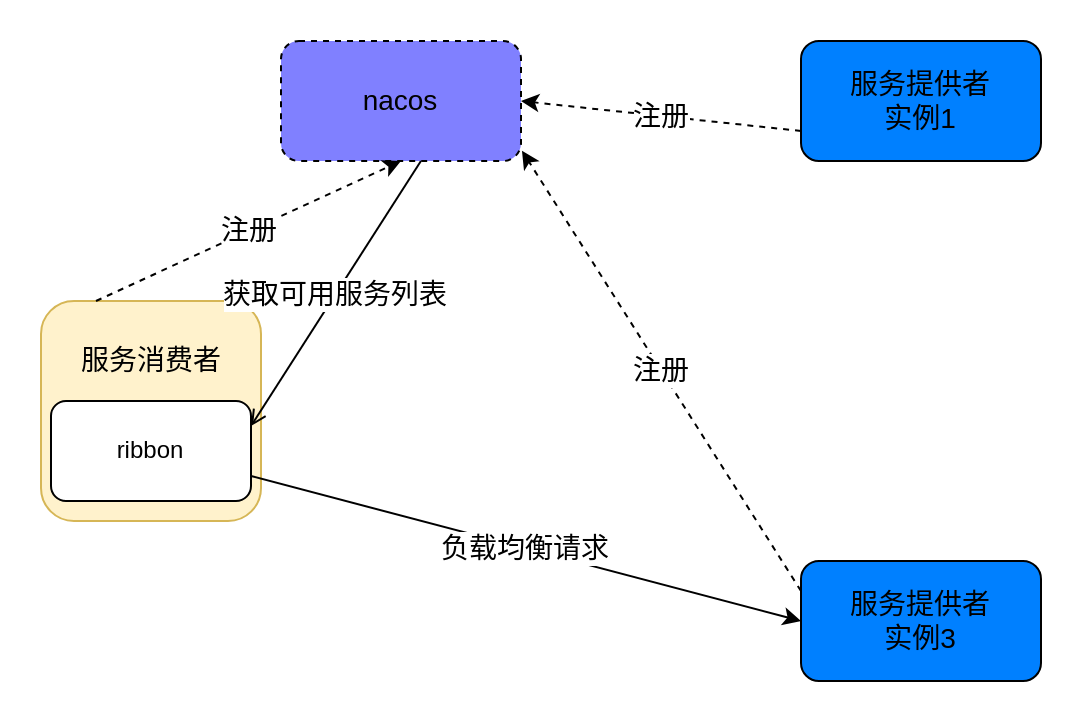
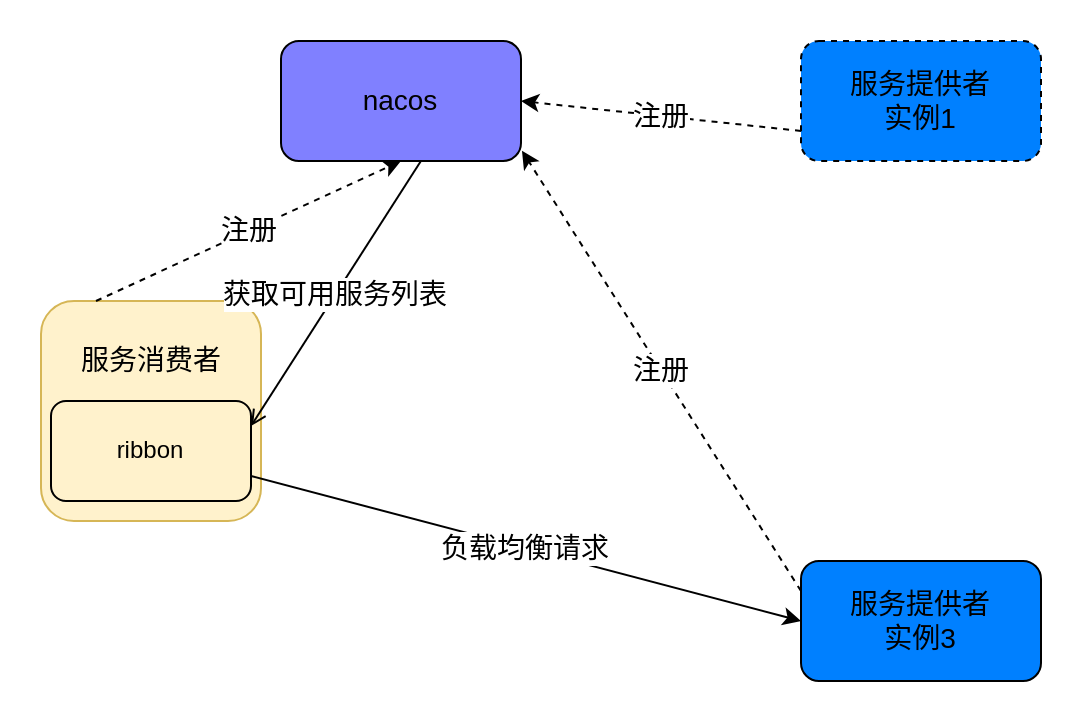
(401, 101) -> (401, 101)
(921, 101) -> (921, 101)
(151, 451) -> (151, 451)
